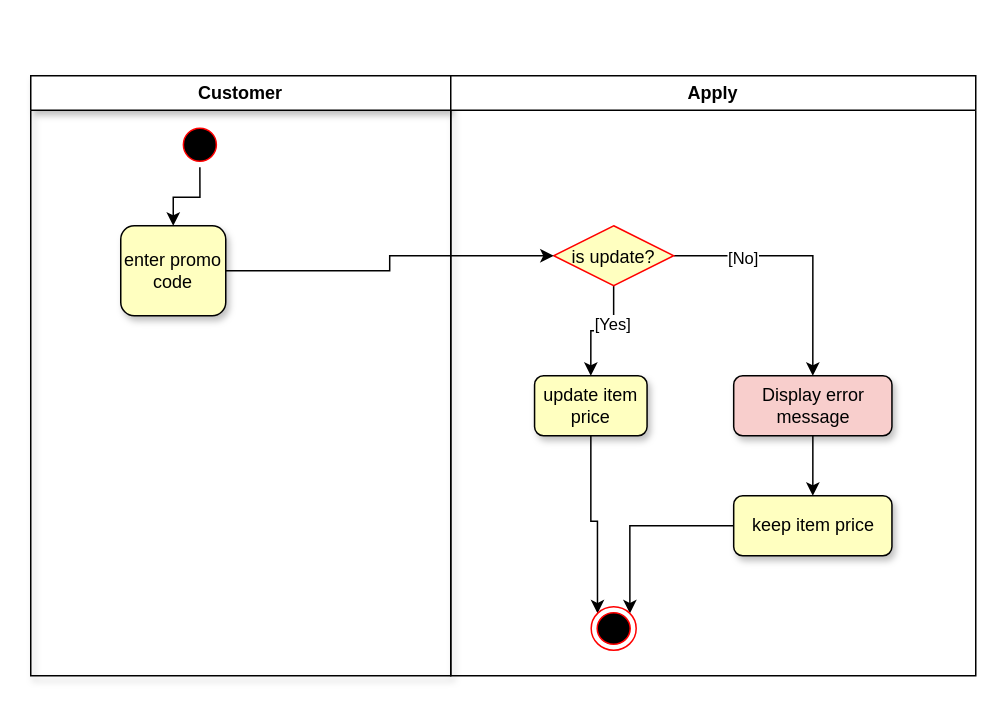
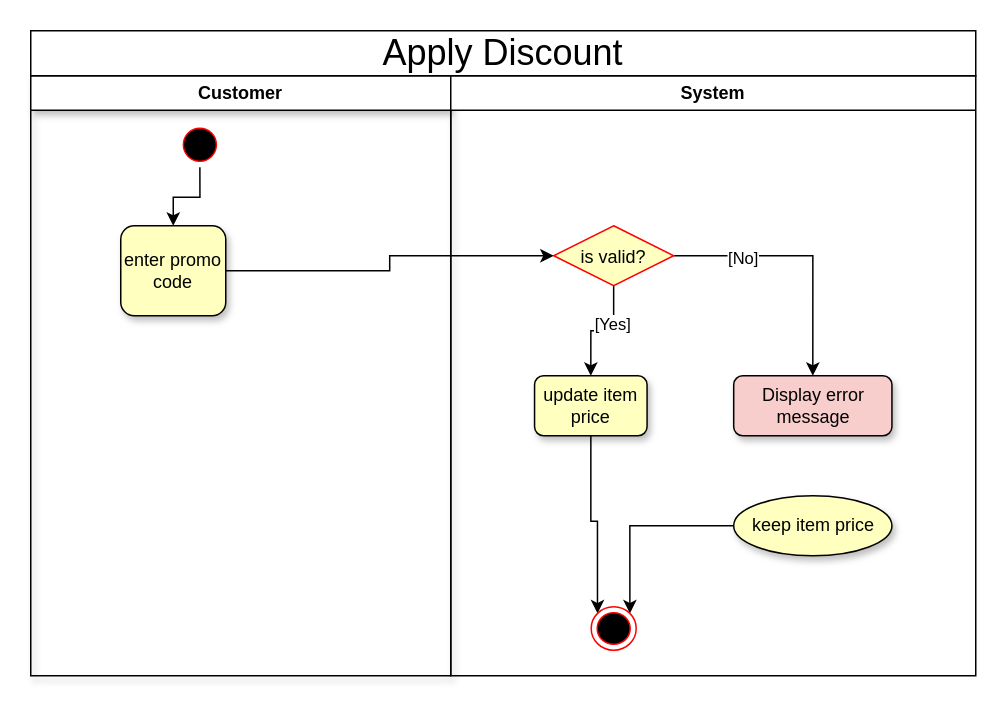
none -> (503, 53)
(713, 94) -> (713, 94)
(613, 257) -> (613, 257)
(813, 461) -> none
(813, 526) -> (813, 526)
